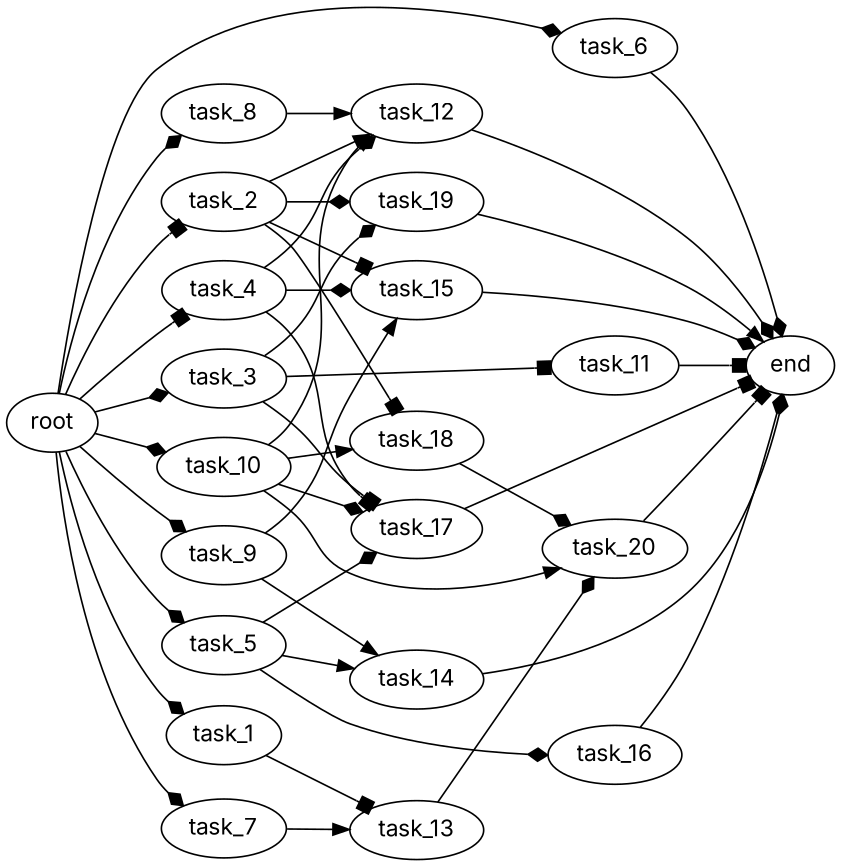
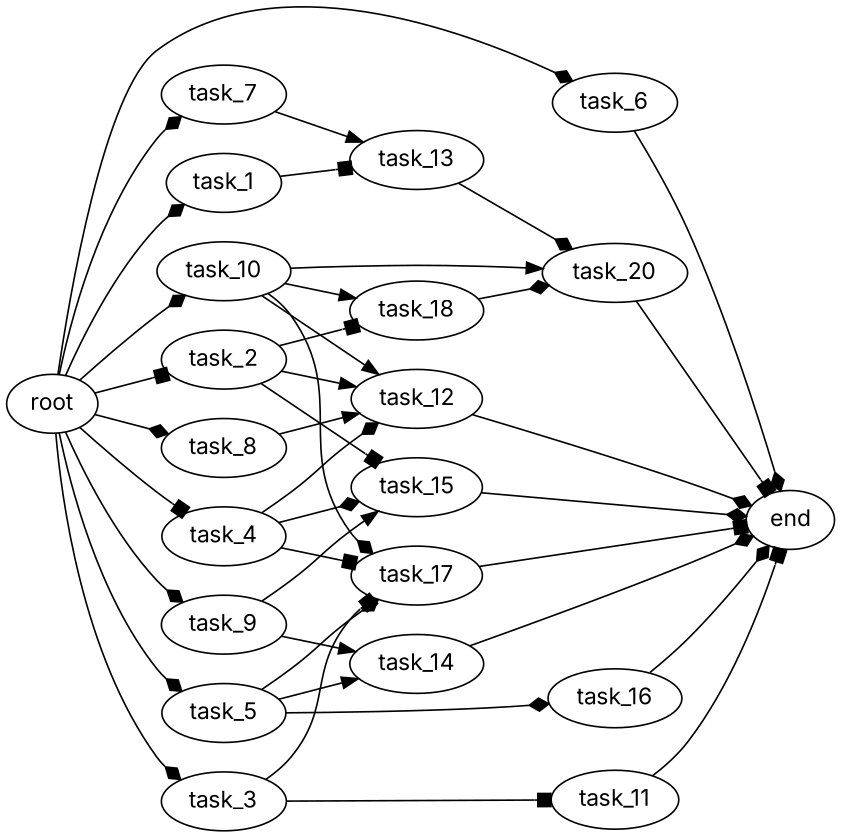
(417, 202) -> none
